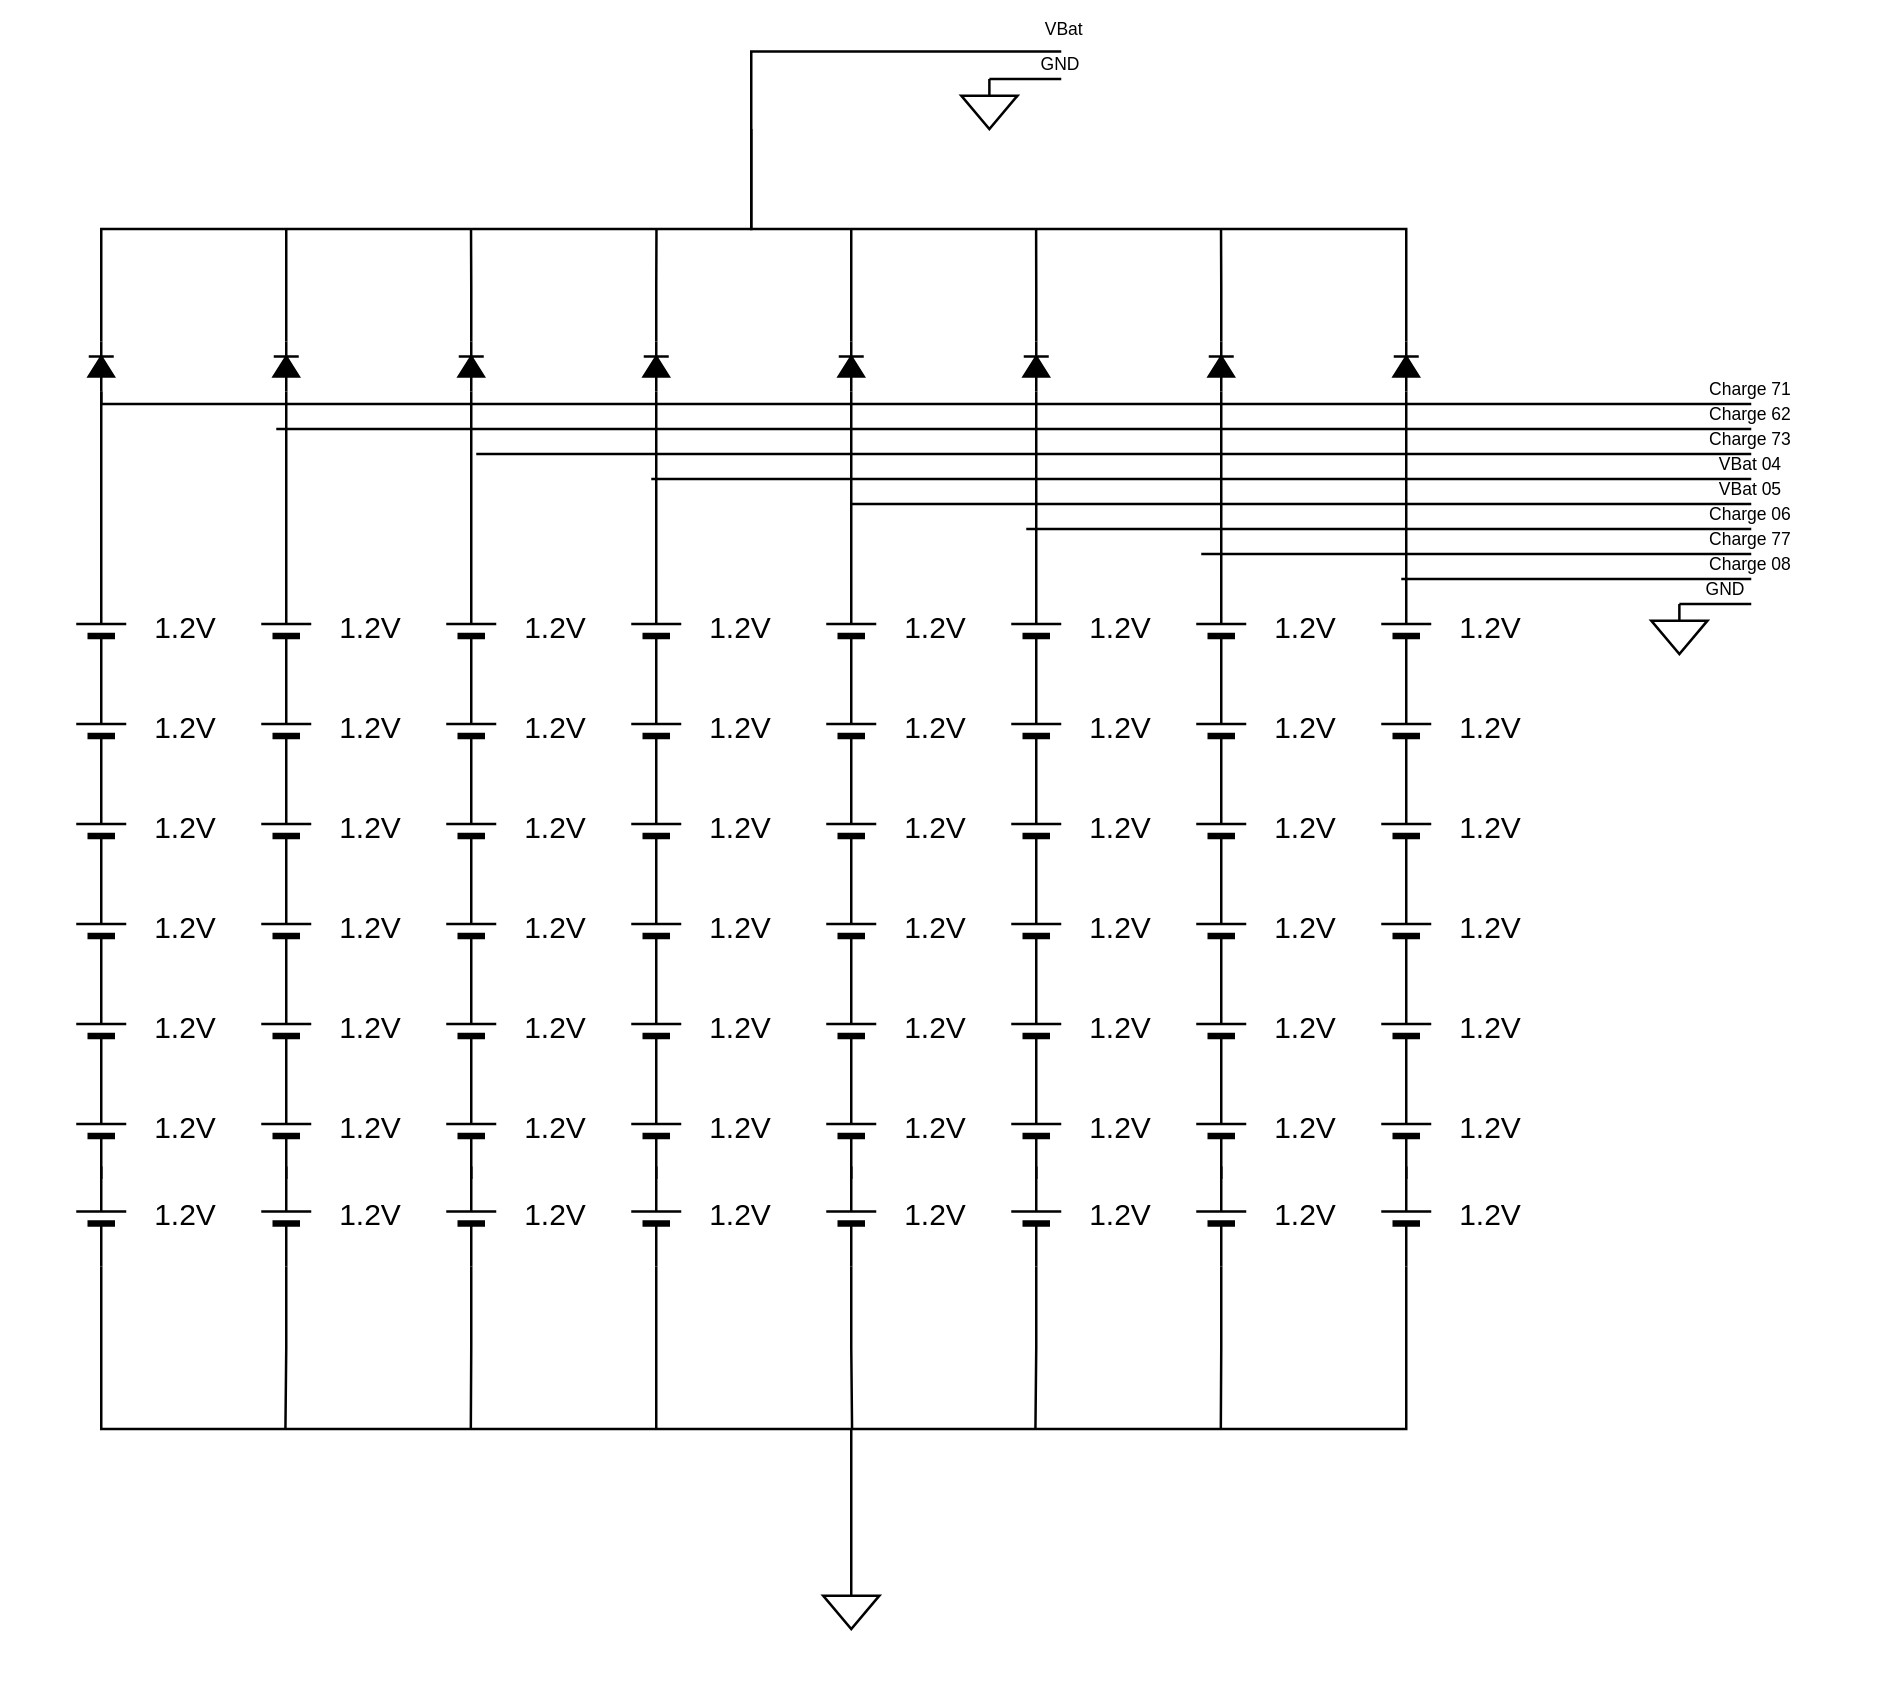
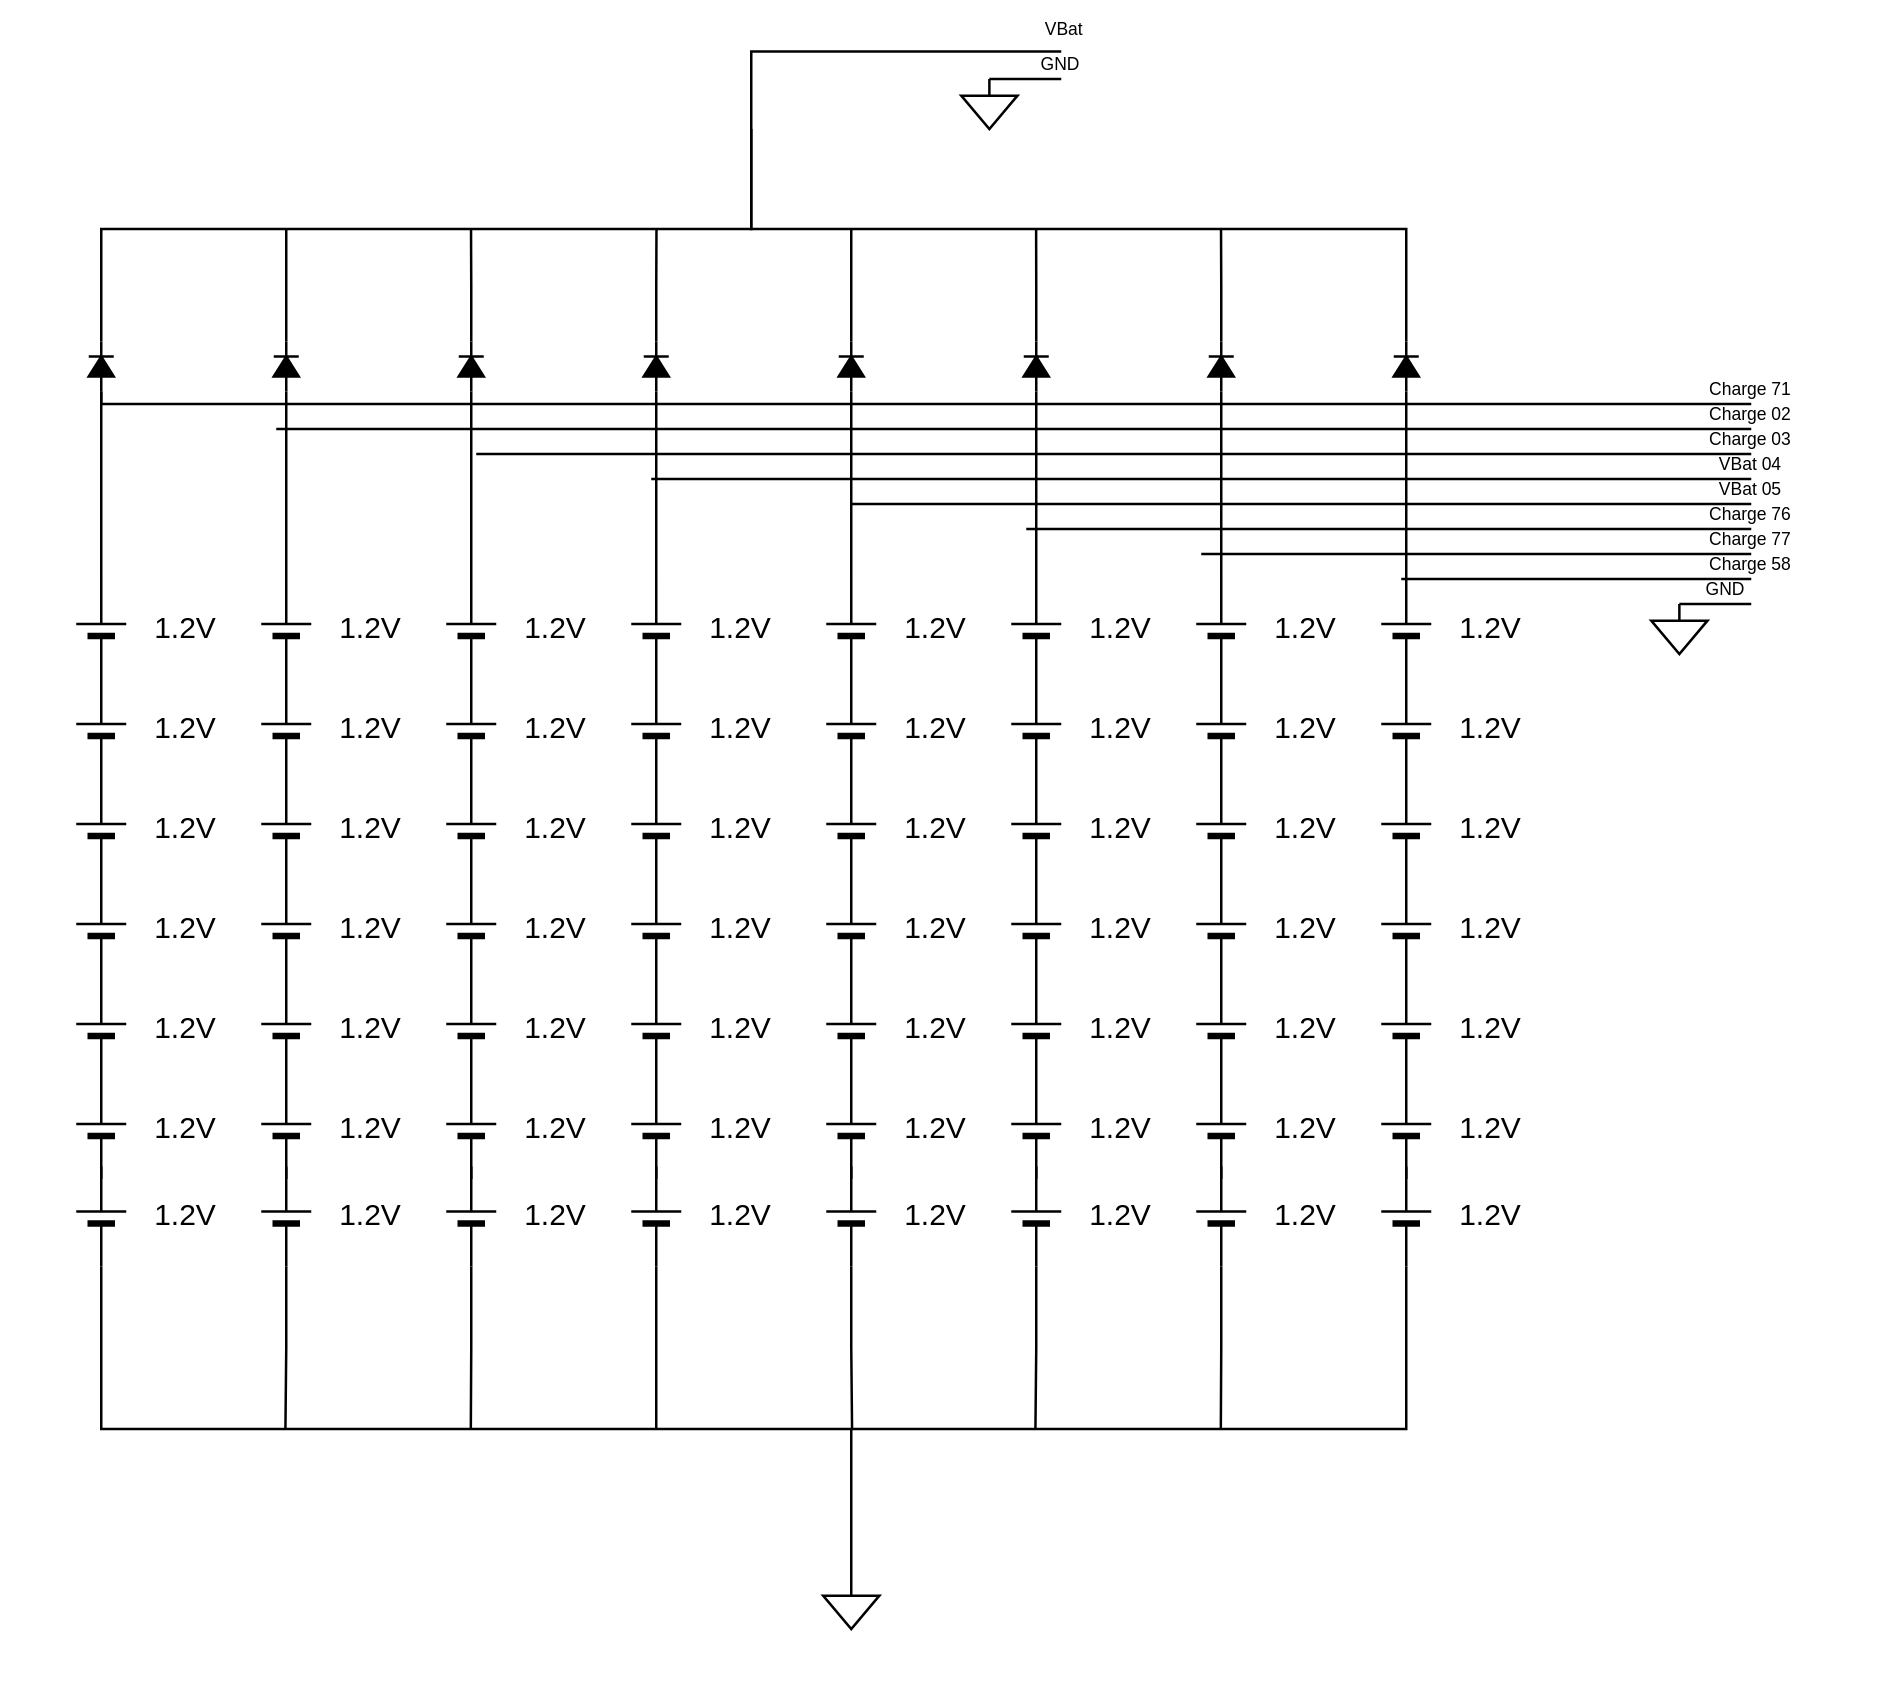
(1751, 416) -> (1751, 416)
(1751, 441) -> (1751, 441)
(1751, 516) -> (1751, 516)
(1751, 566) -> (1751, 566)
